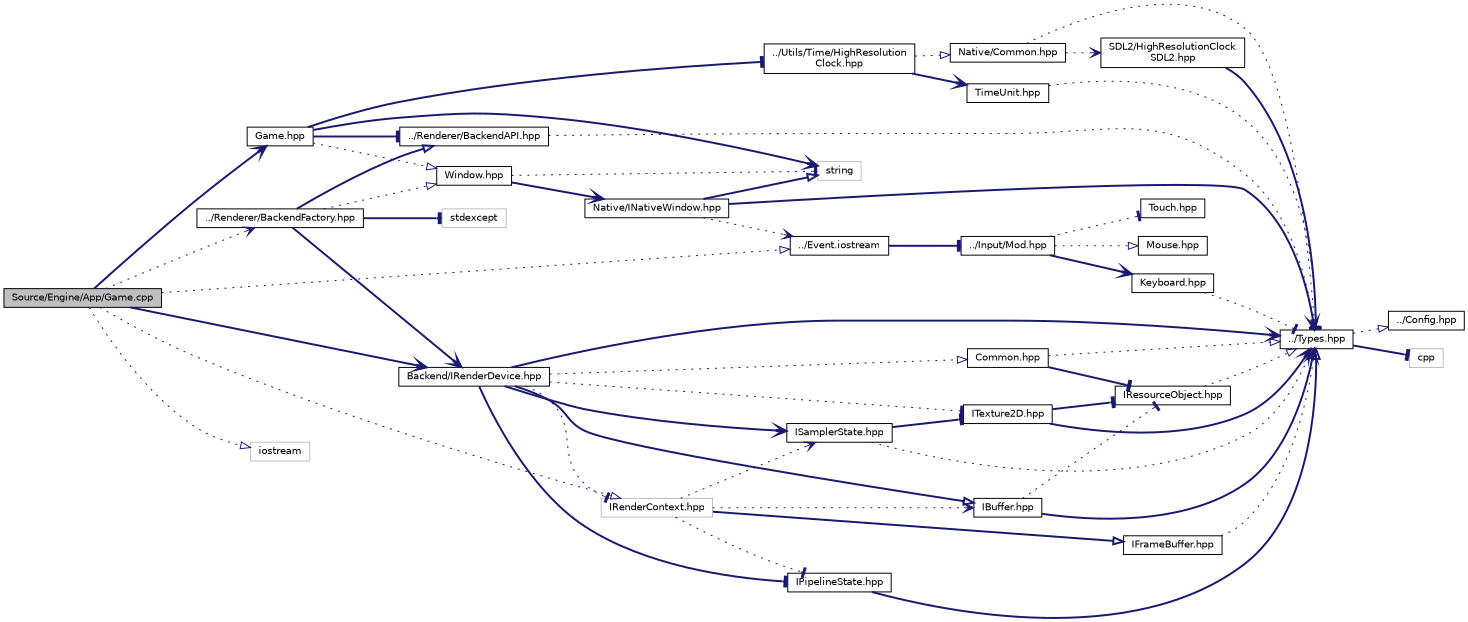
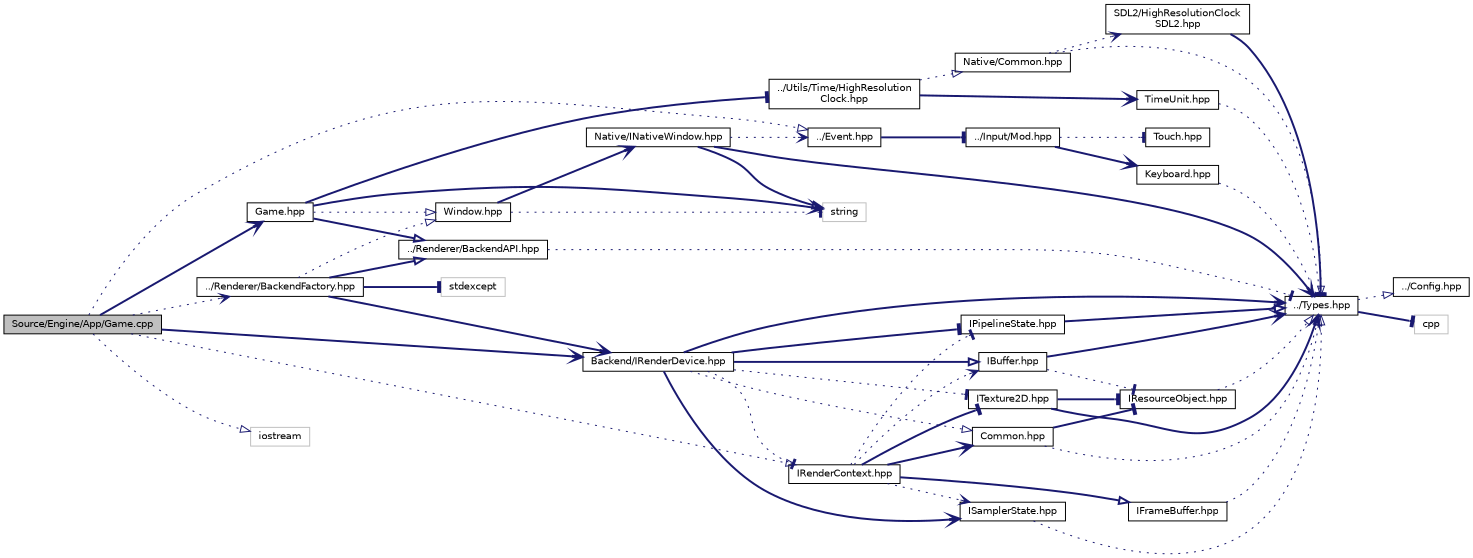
(354, 137) -> (364, 228)
(839, 246) -> (844, 137)
(1173, 246) -> none
(925, 423) -> (918, 435)
none -> (925, 456)
(657, 508) -> (844, 474)
